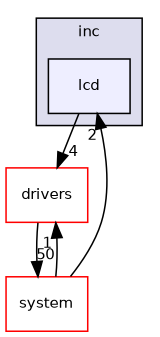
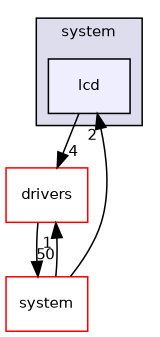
(89, 33) -> (89, 33)
